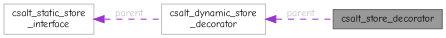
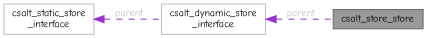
(214, 19) -> (214, 19)
(388, 19) -> (378, 19)
